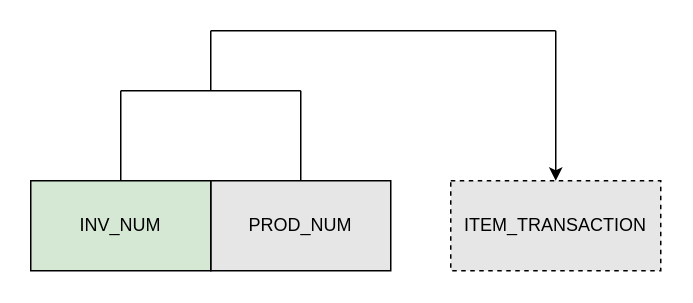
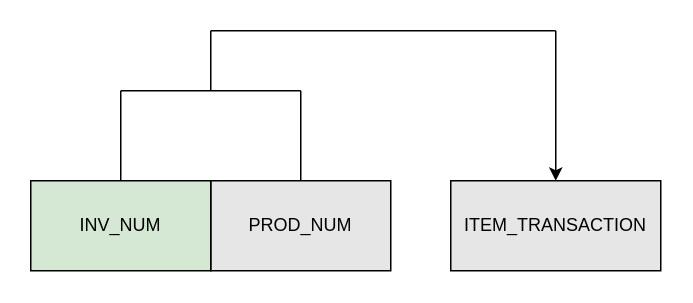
(556, 226) -> (556, 226)
